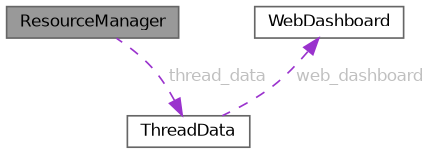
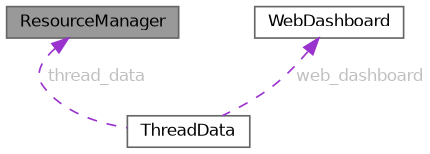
(150, 65) -> (62, 104)
